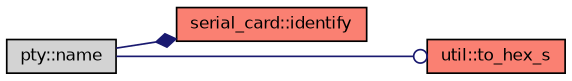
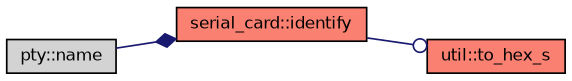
(265, 56) -> (390, 41)
